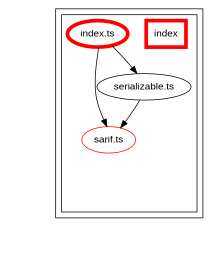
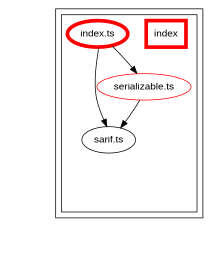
(144, 87) -> (144, 87)
(109, 140) -> (109, 140)
